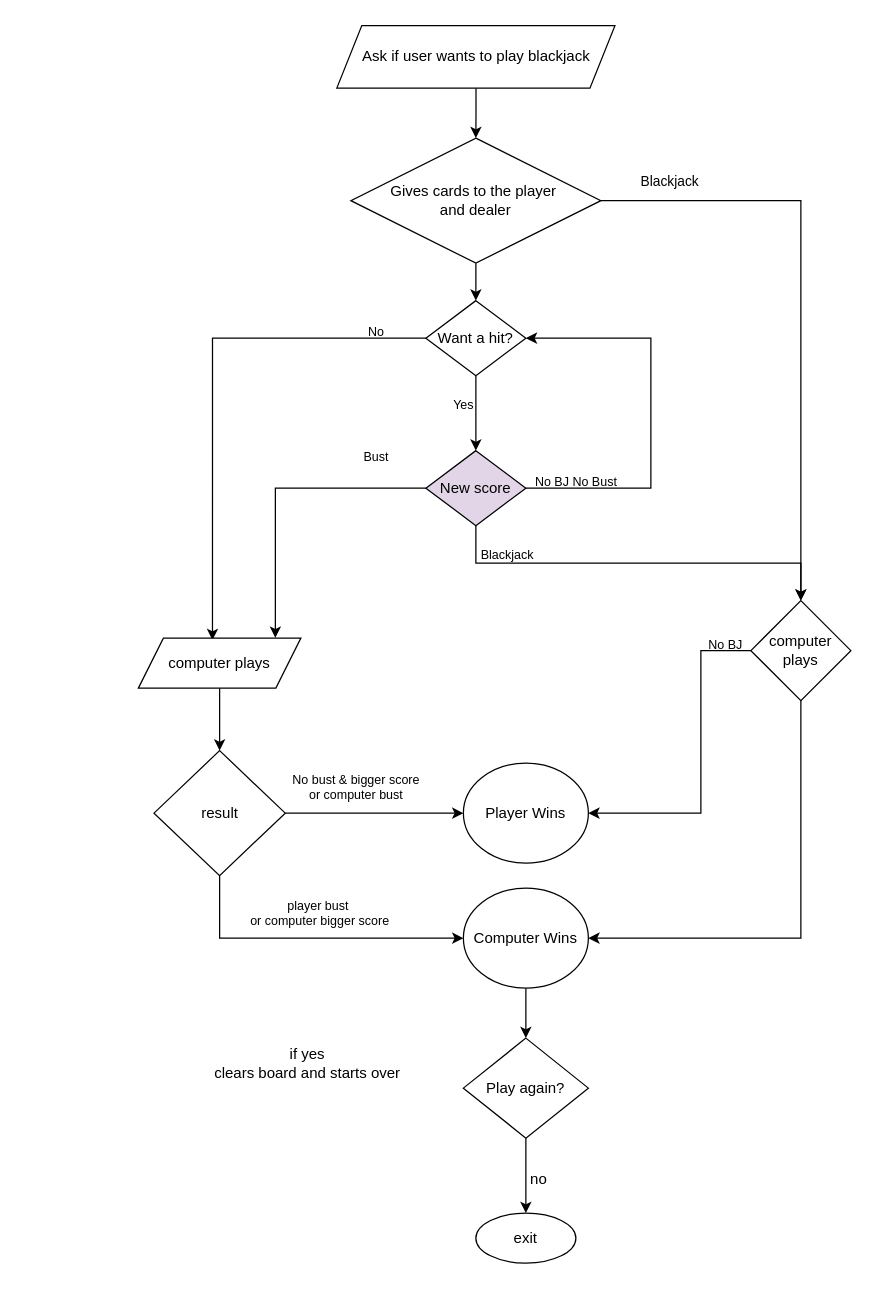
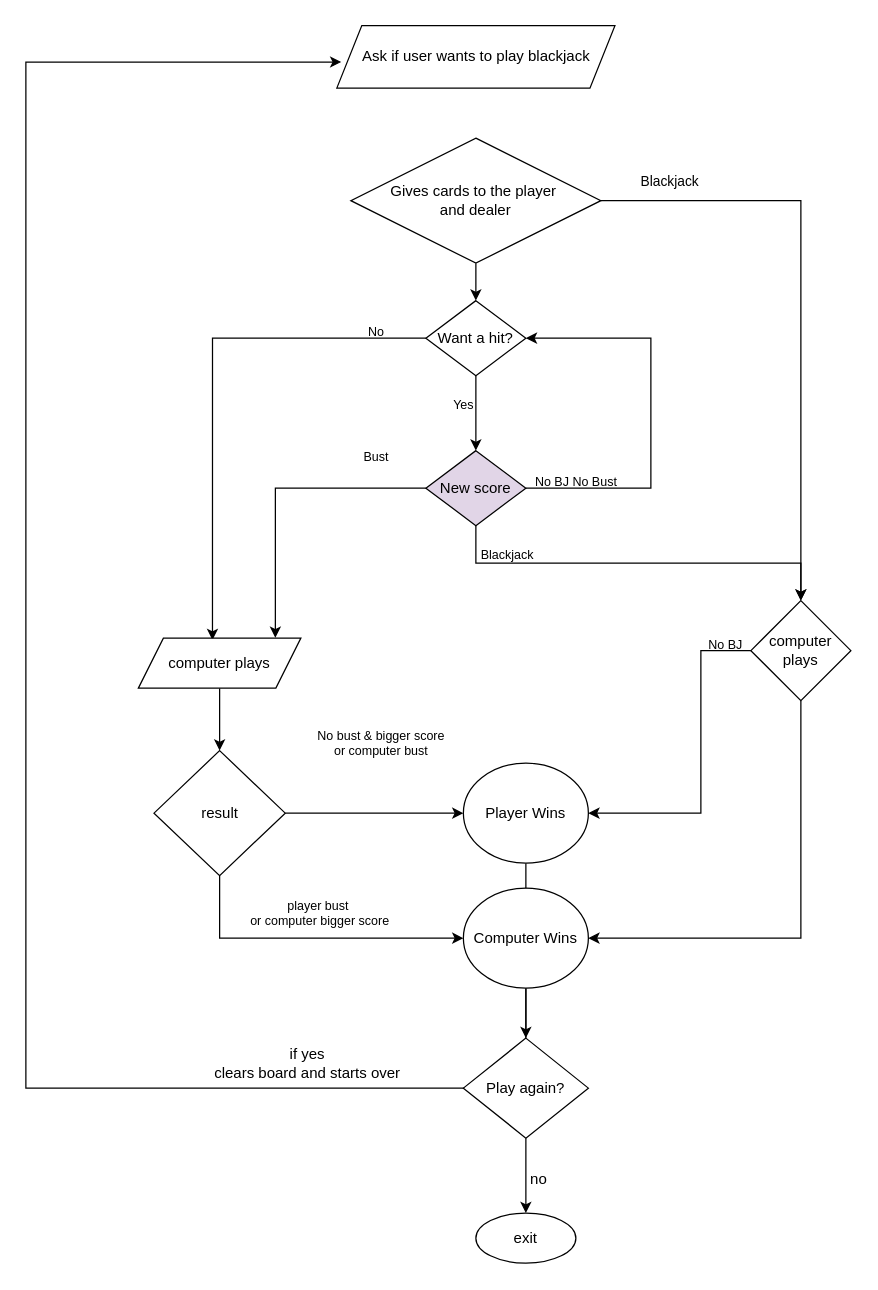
(476, 109) -> none
none -> (26, 641)
(355, 794) -> (380, 751)
